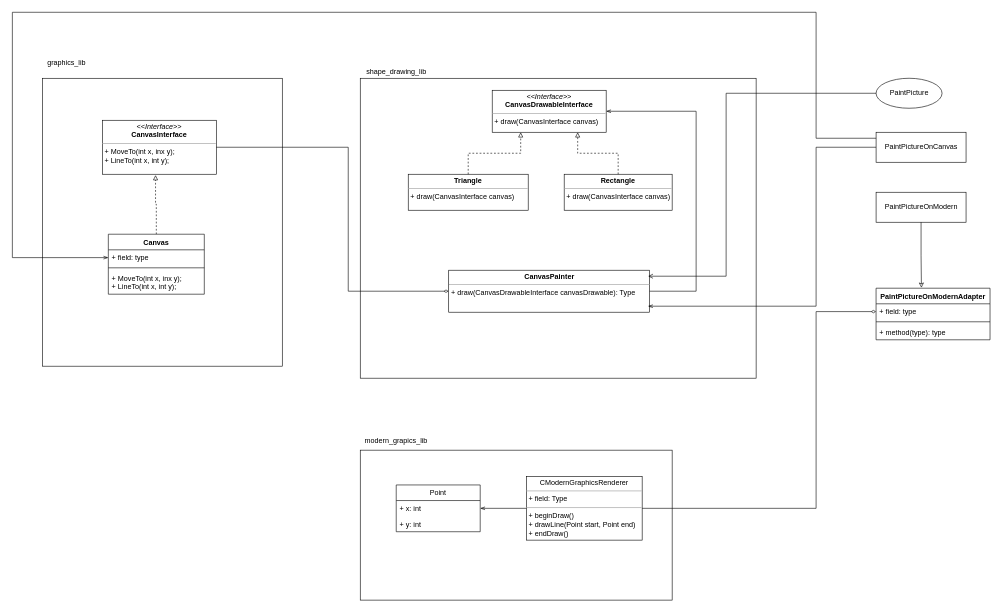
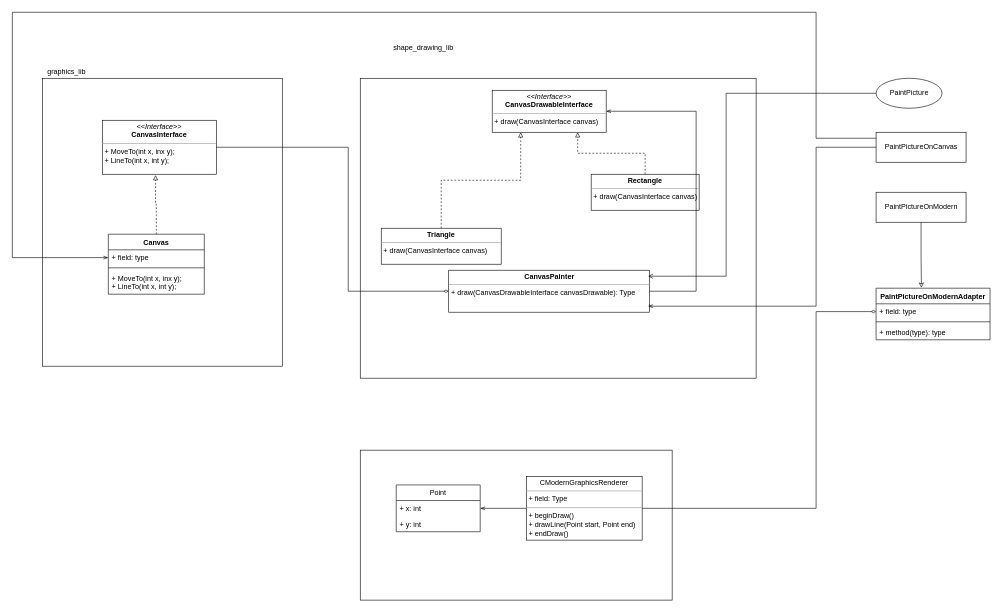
(66, 63) -> (66, 72)
(396, 72) -> (423, 48)
(468, 192) -> (441, 246)
(618, 192) -> (645, 192)
(396, 441) -> none
